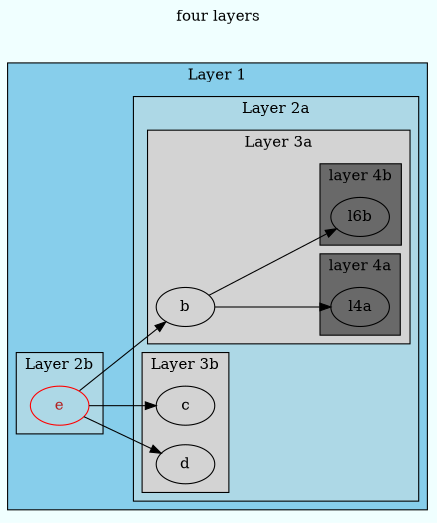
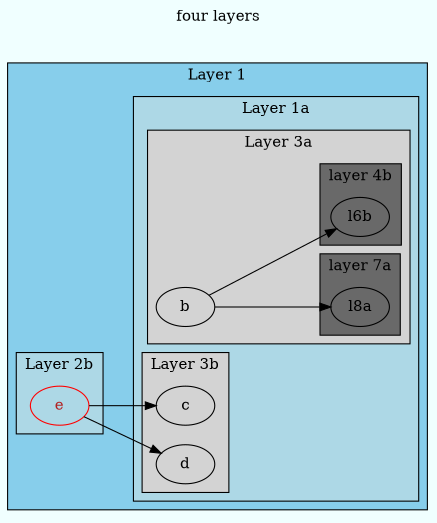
(276, 109) -> (276, 109)
(360, 266) -> (360, 266)
(360, 307) -> (360, 307)
(118, 360) -> none
